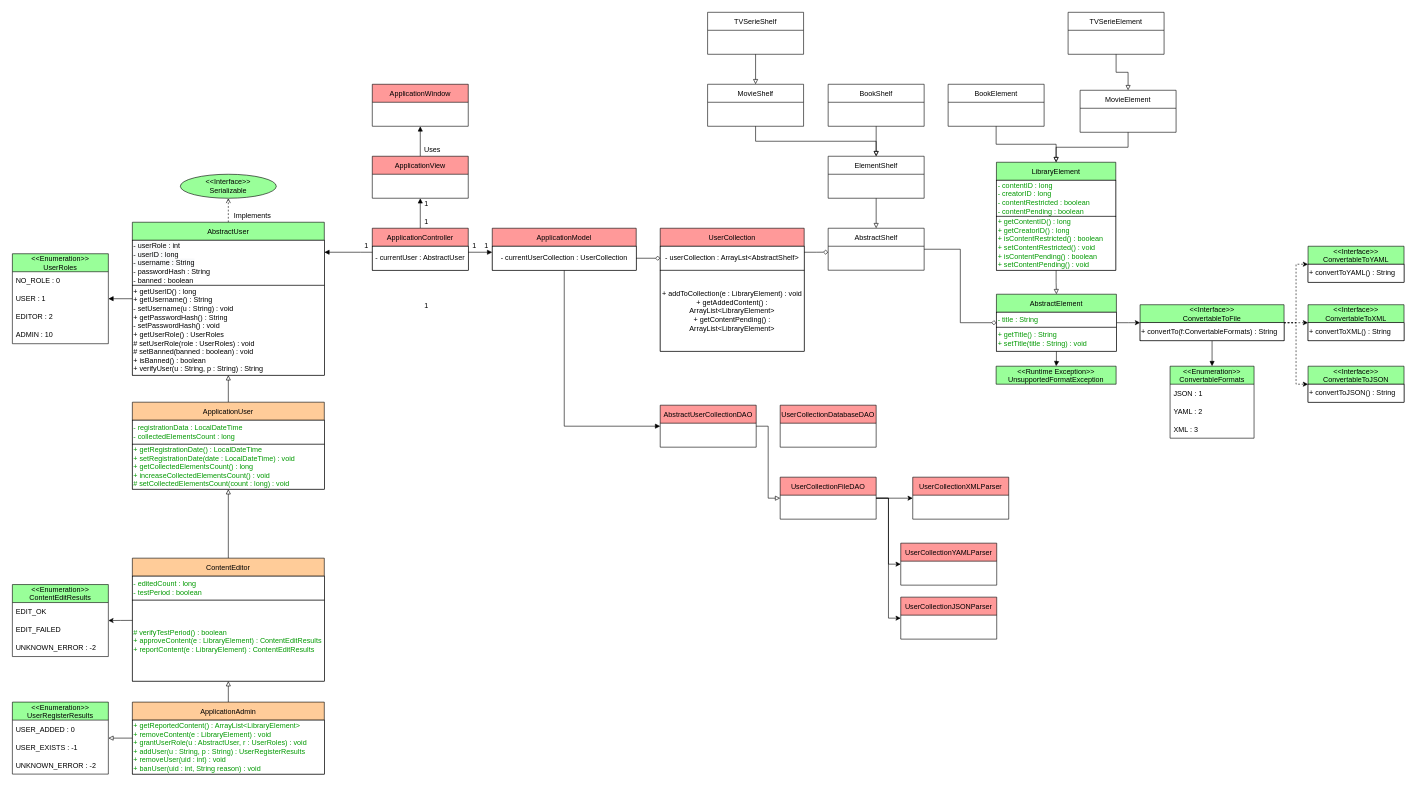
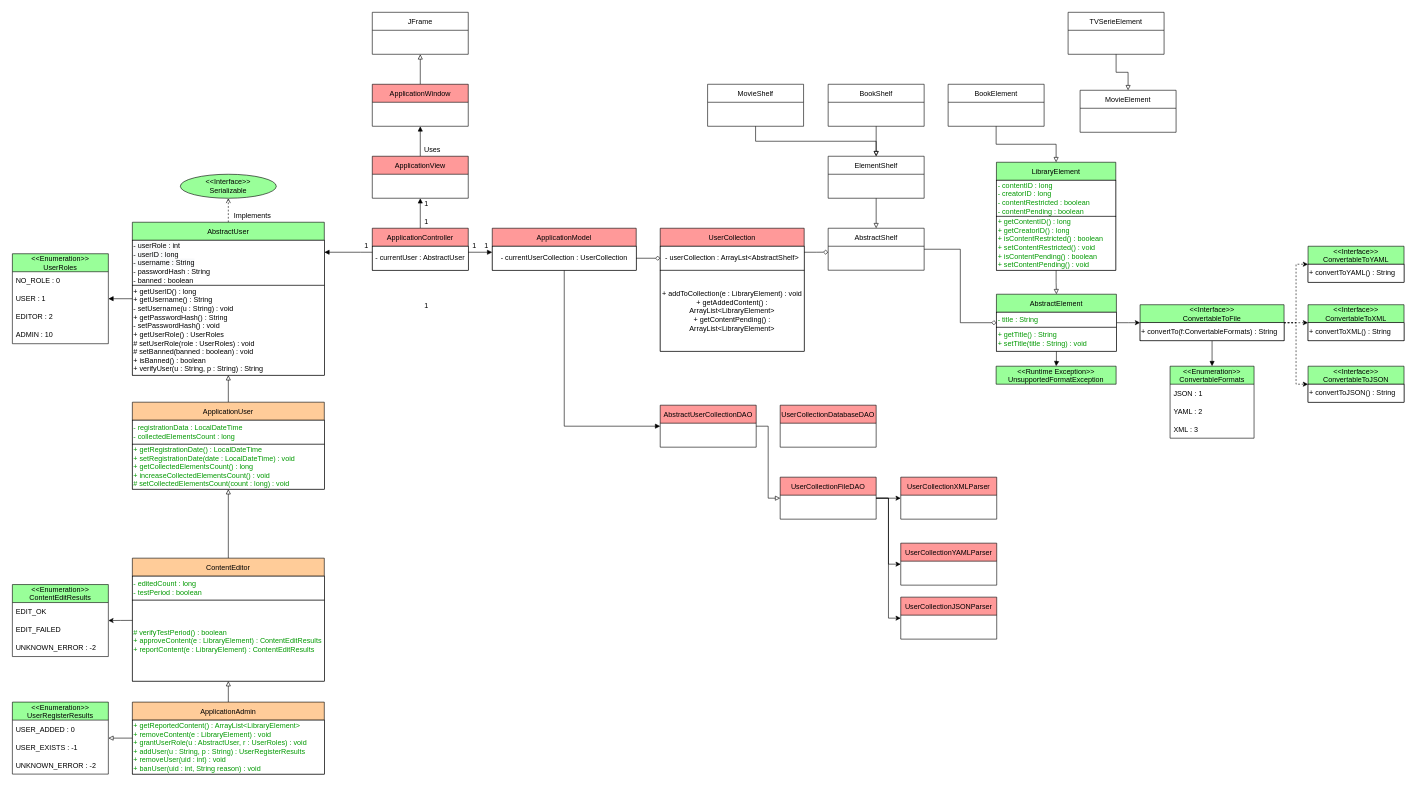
none -> (420, 33)
(756, 33) -> none
(756, 67) -> none
none -> (420, 72)
(1100, 147) -> none
(961, 498) -> (949, 498)
